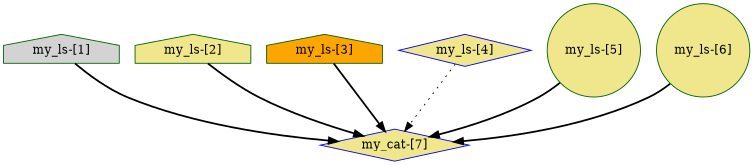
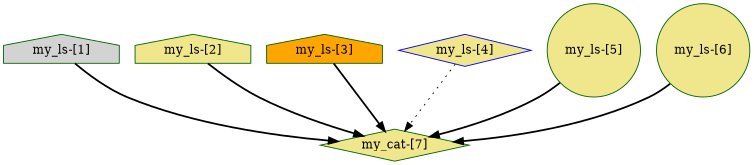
(395, 145) -> (395, 145)
